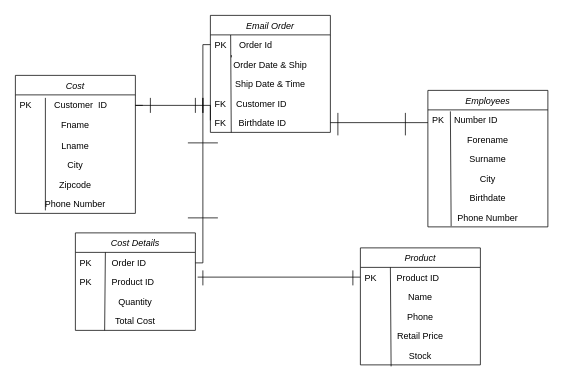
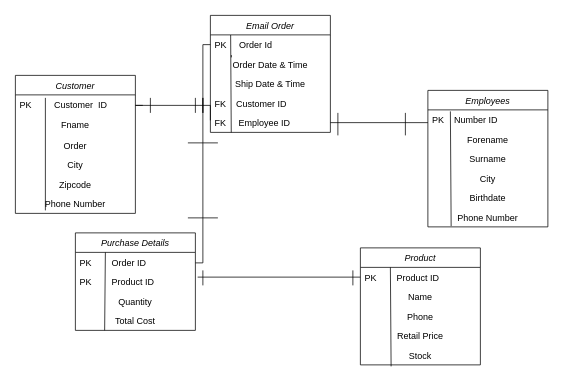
(270, 65) -> (270, 65)
(75, 86) -> (75, 86)
(258, 123) -> (255, 123)
(75, 146) -> (75, 146)
(135, 243) -> (135, 243)
